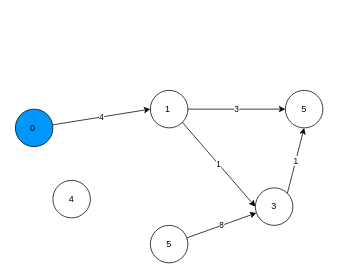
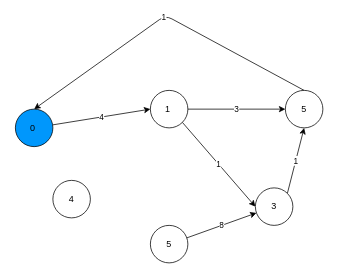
none -> (167, 17)
